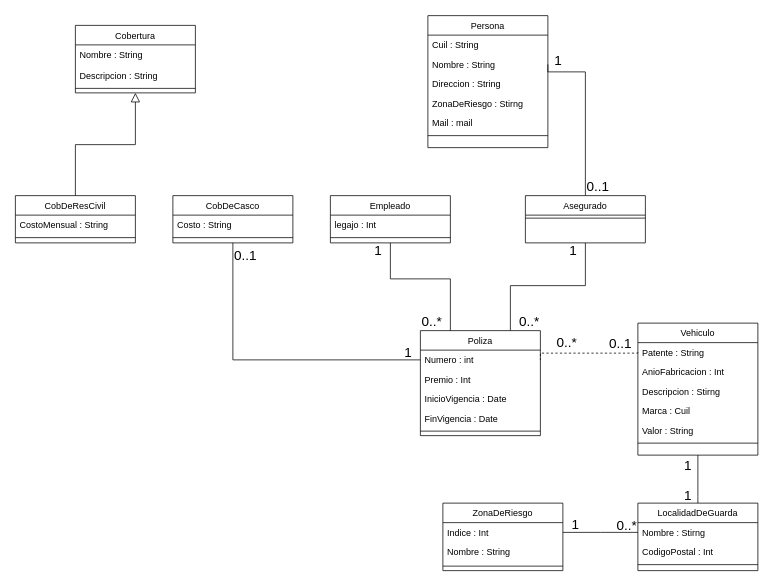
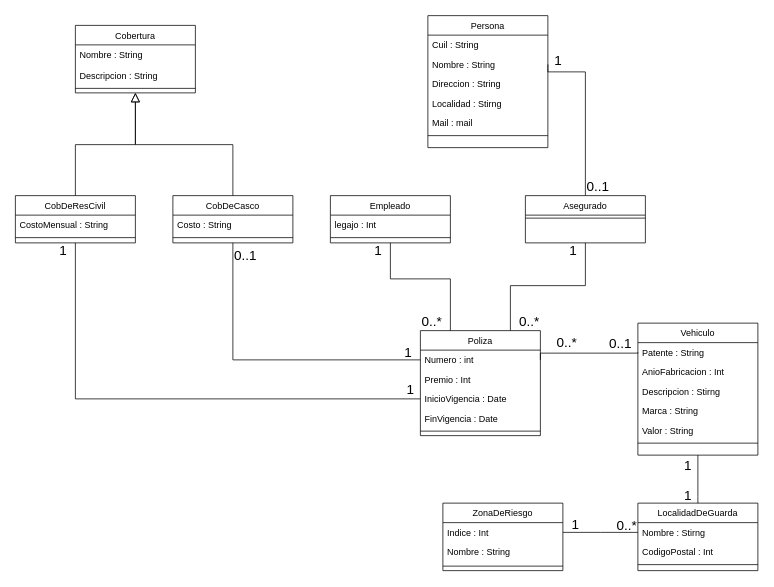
(479, 104) -> (470, 104)
none -> (211, 144)
(589, 353) -> (589, 353)
none -> (169, 399)
(666, 411) -> (673, 411)
